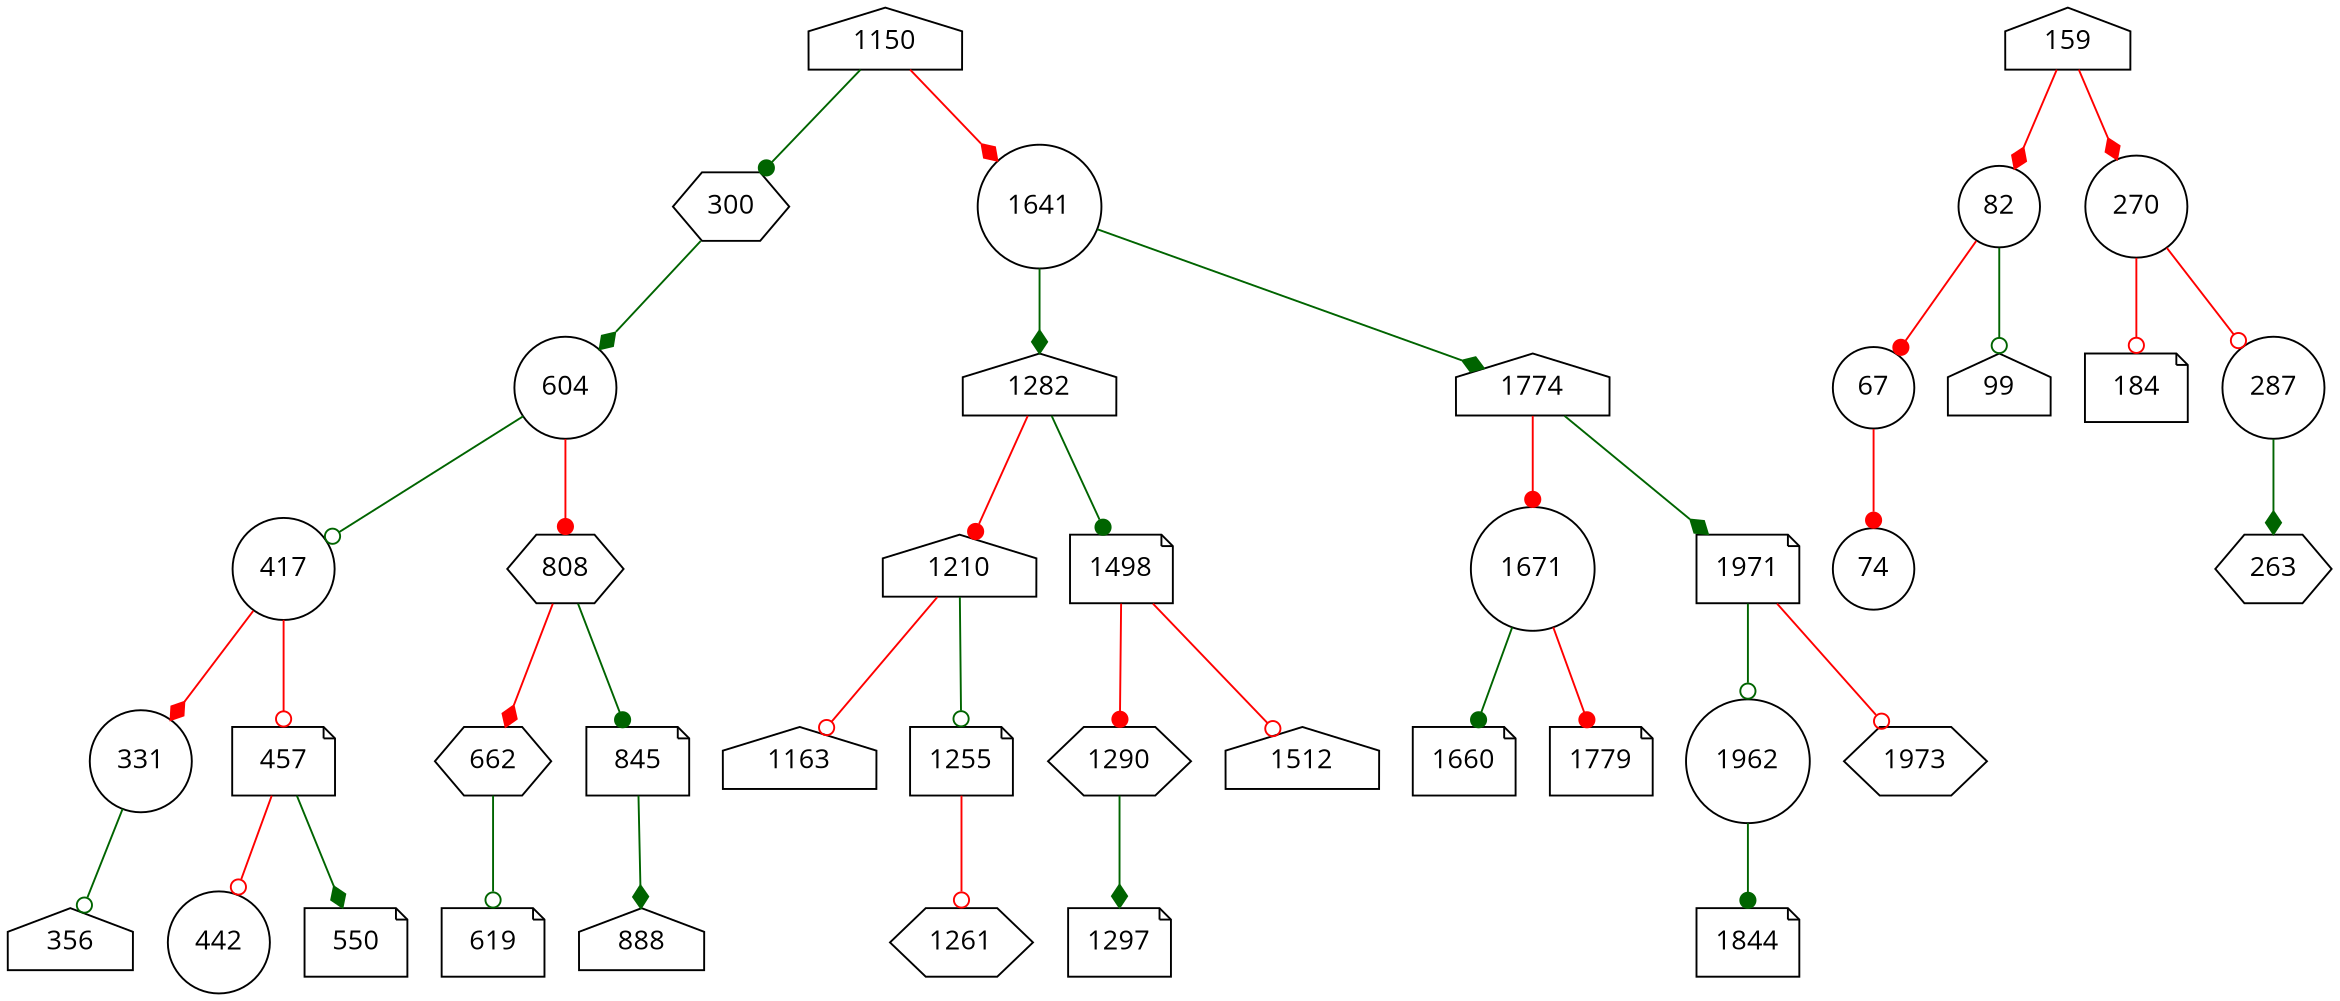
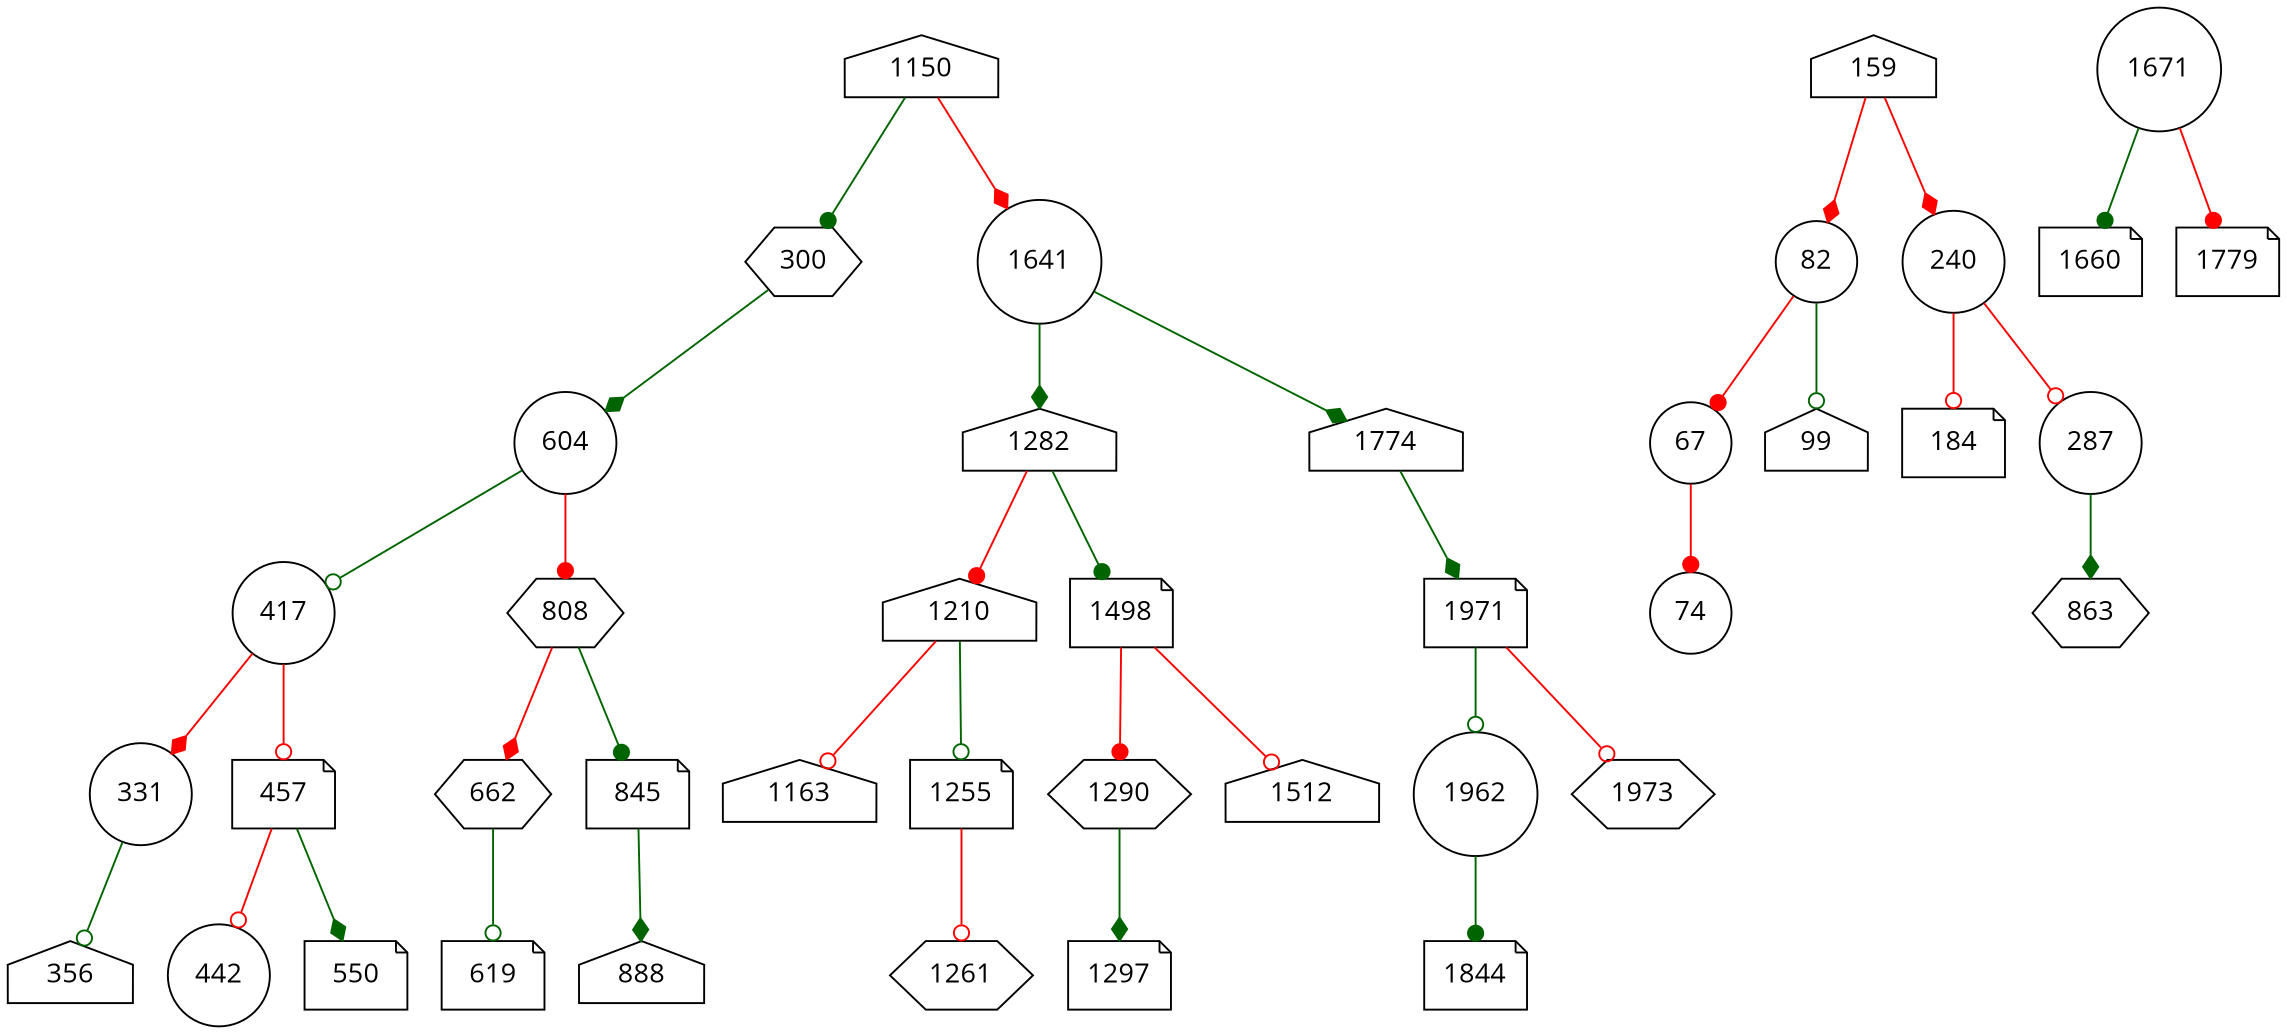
(2136, 207) -> (1953, 262)
(1533, 454) -> none
(2273, 569) -> (2091, 613)
